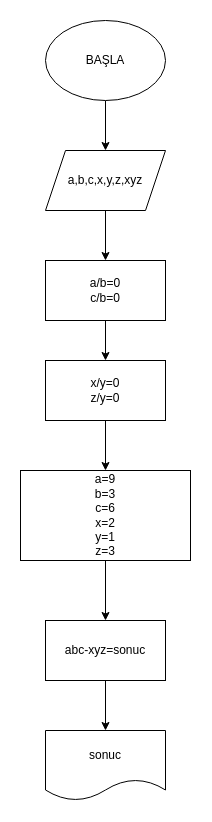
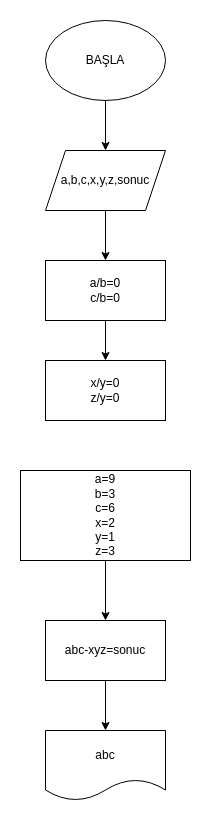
(106, 181) -> (106, 181)
(106, 442) -> none
(106, 756) -> (106, 756)
